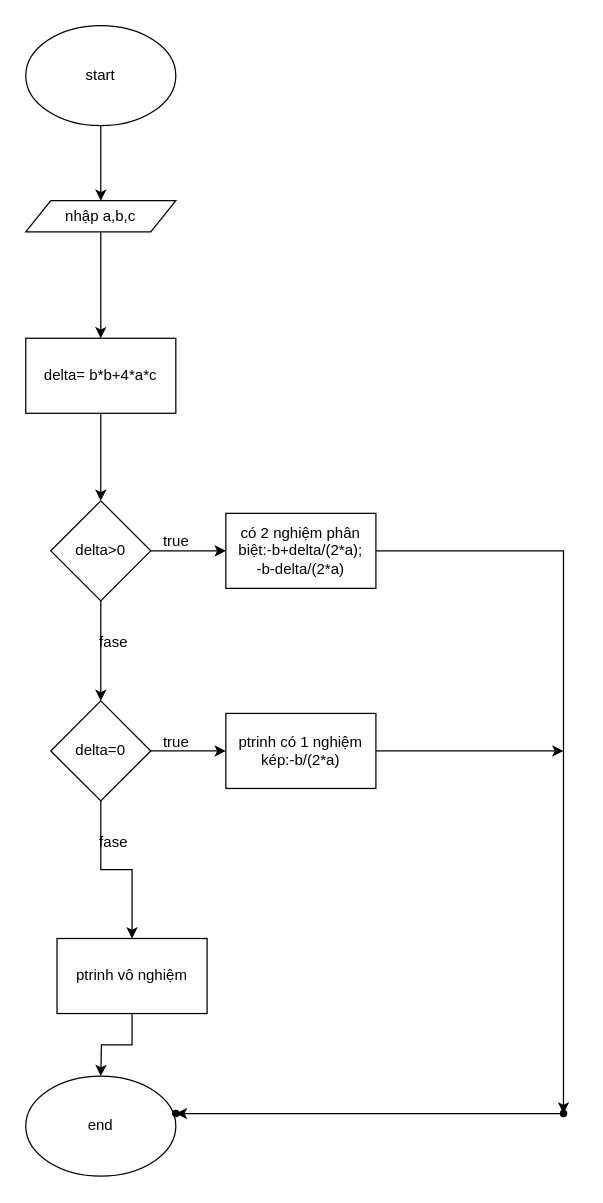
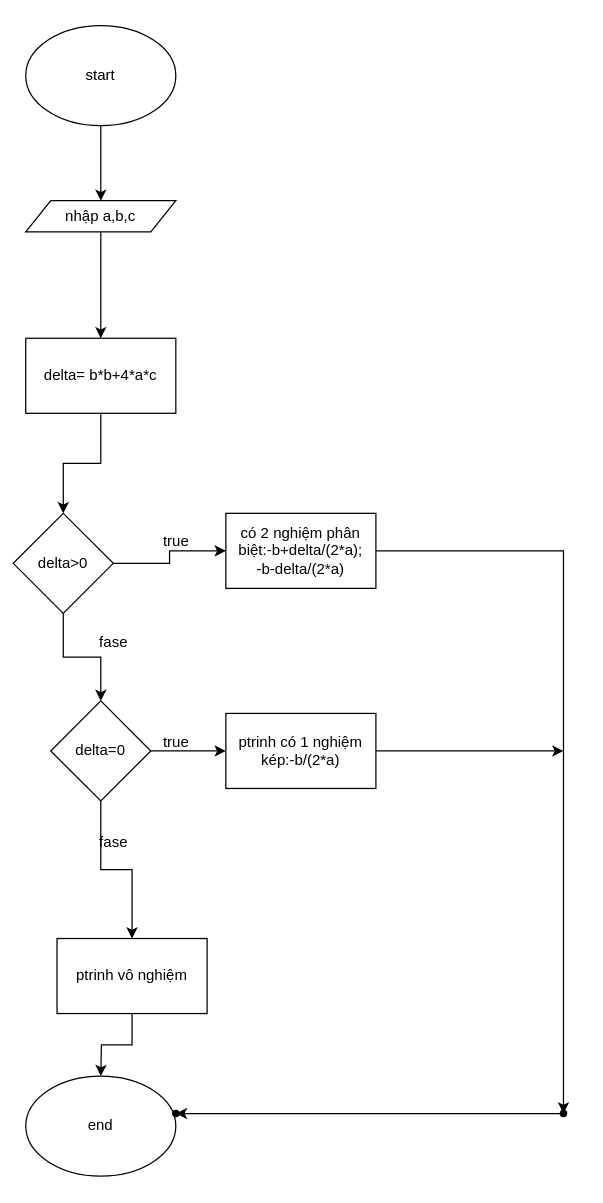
(101, 551) -> (63, 563)
